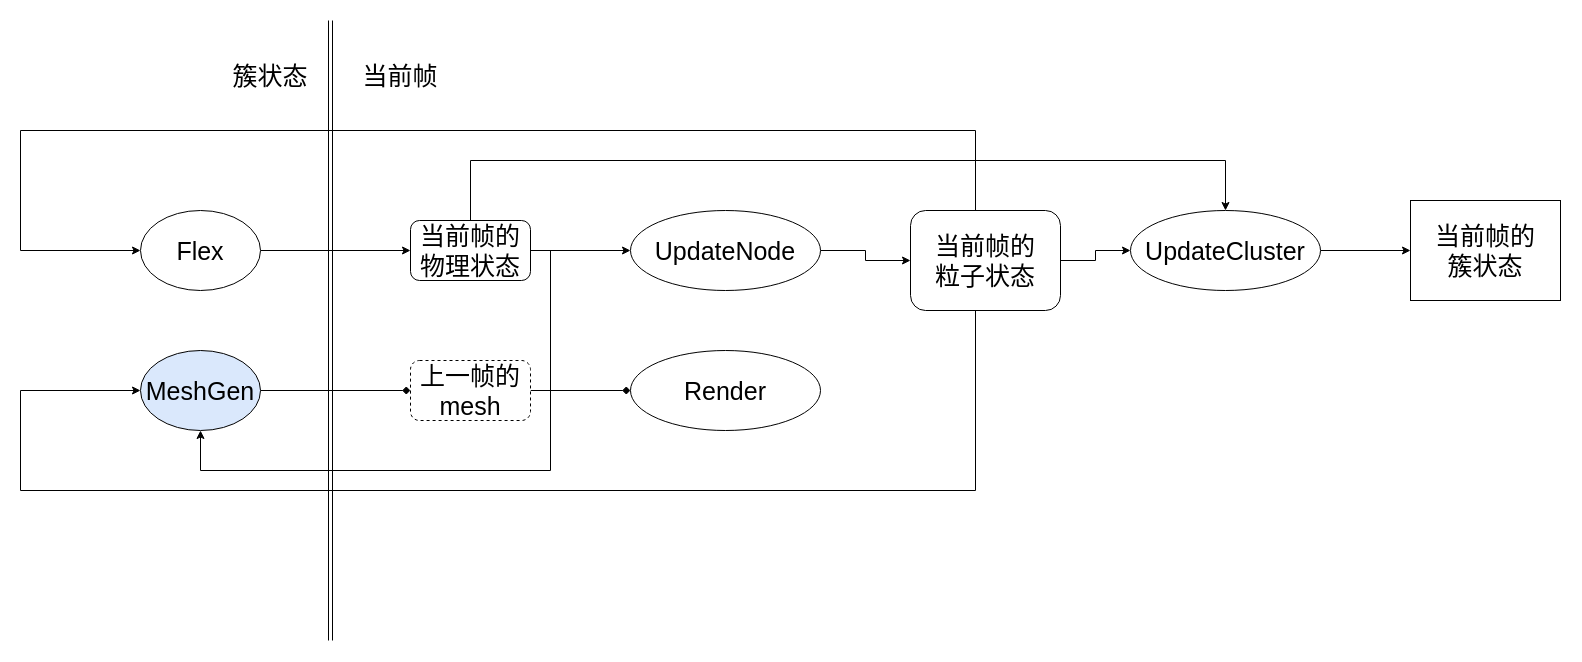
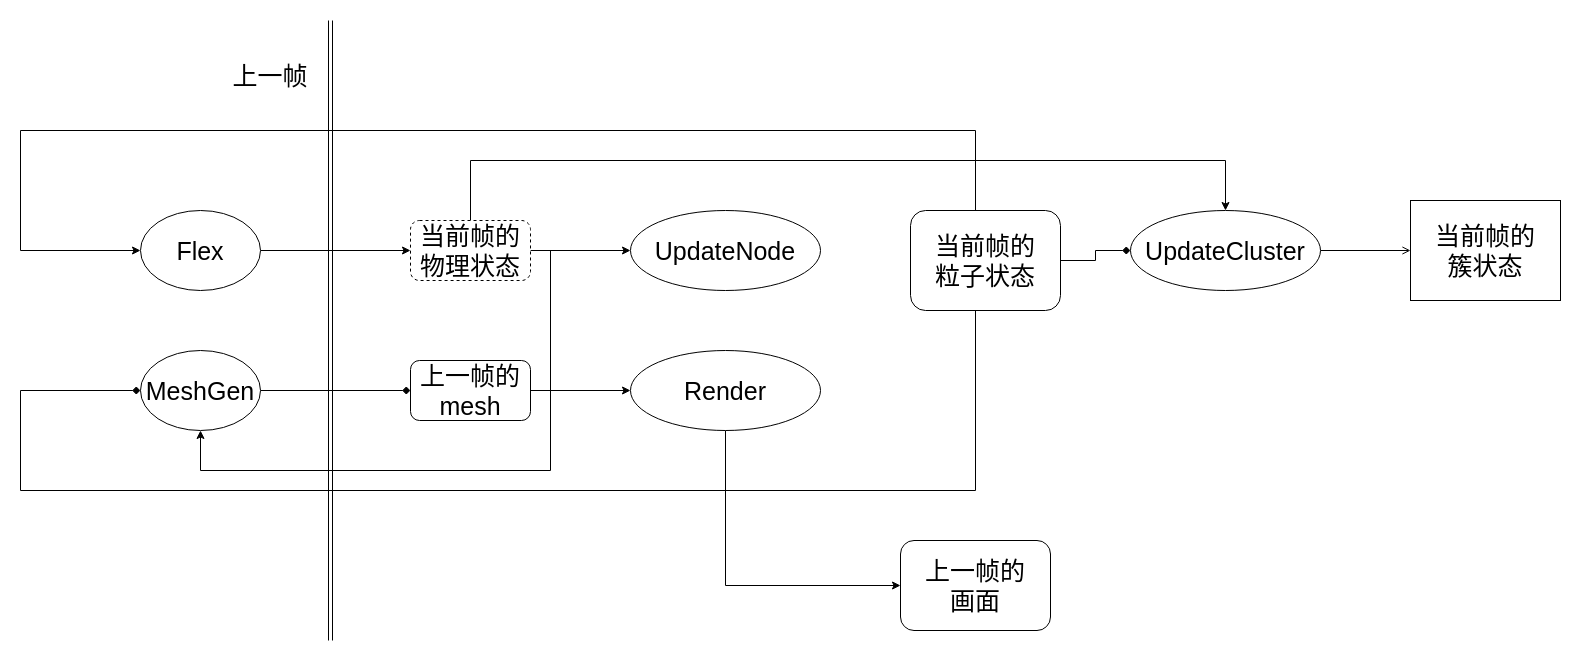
(271, 76) -> (271, 76)
(401, 76) -> none
(471, 251) -> (471, 251)
(1122, 251) -> (1122, 251)
(1402, 251) -> (1404, 251)
(866, 252) -> none
(132, 391) -> (132, 391)
(201, 391) -> (201, 391)
(471, 391) -> (471, 391)
(622, 391) -> (622, 391)
none -> (732, 586)
none -> (976, 586)
